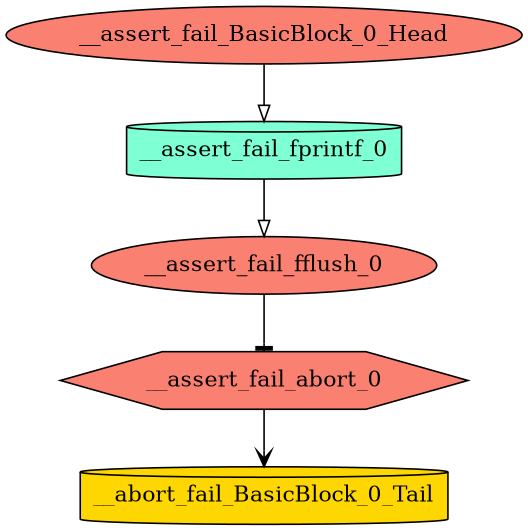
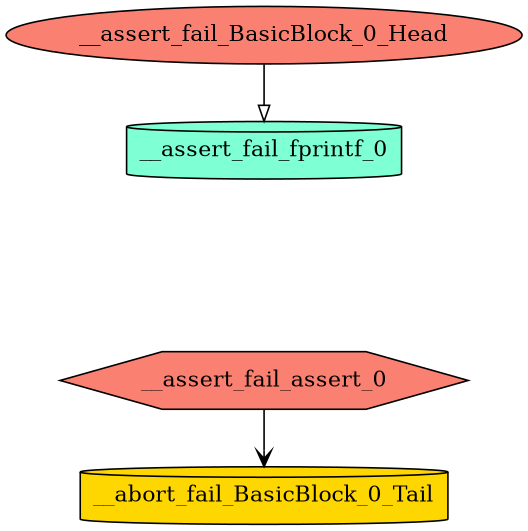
(264, 265) -> none
(264, 380) -> (264, 380)
